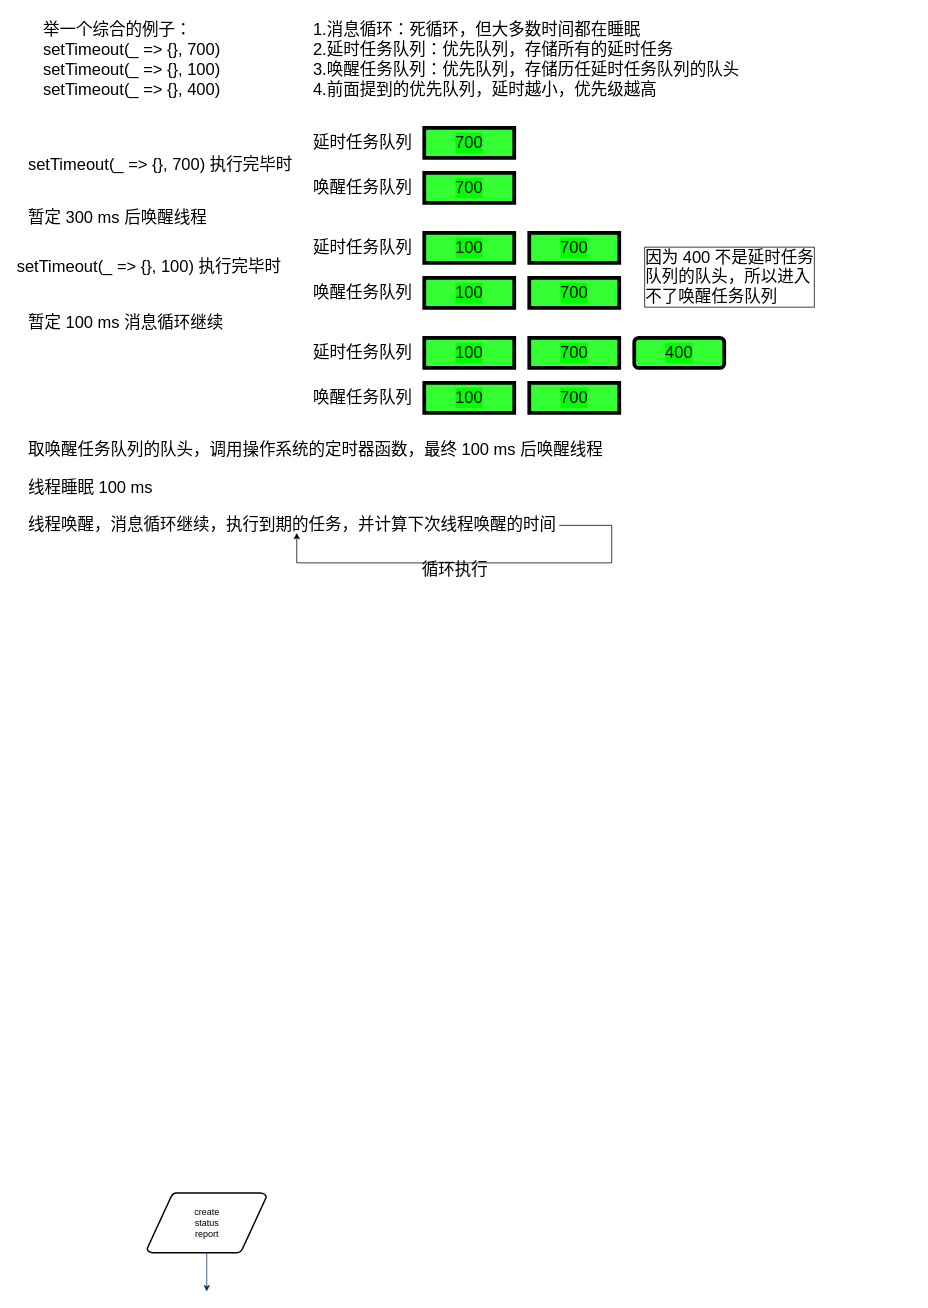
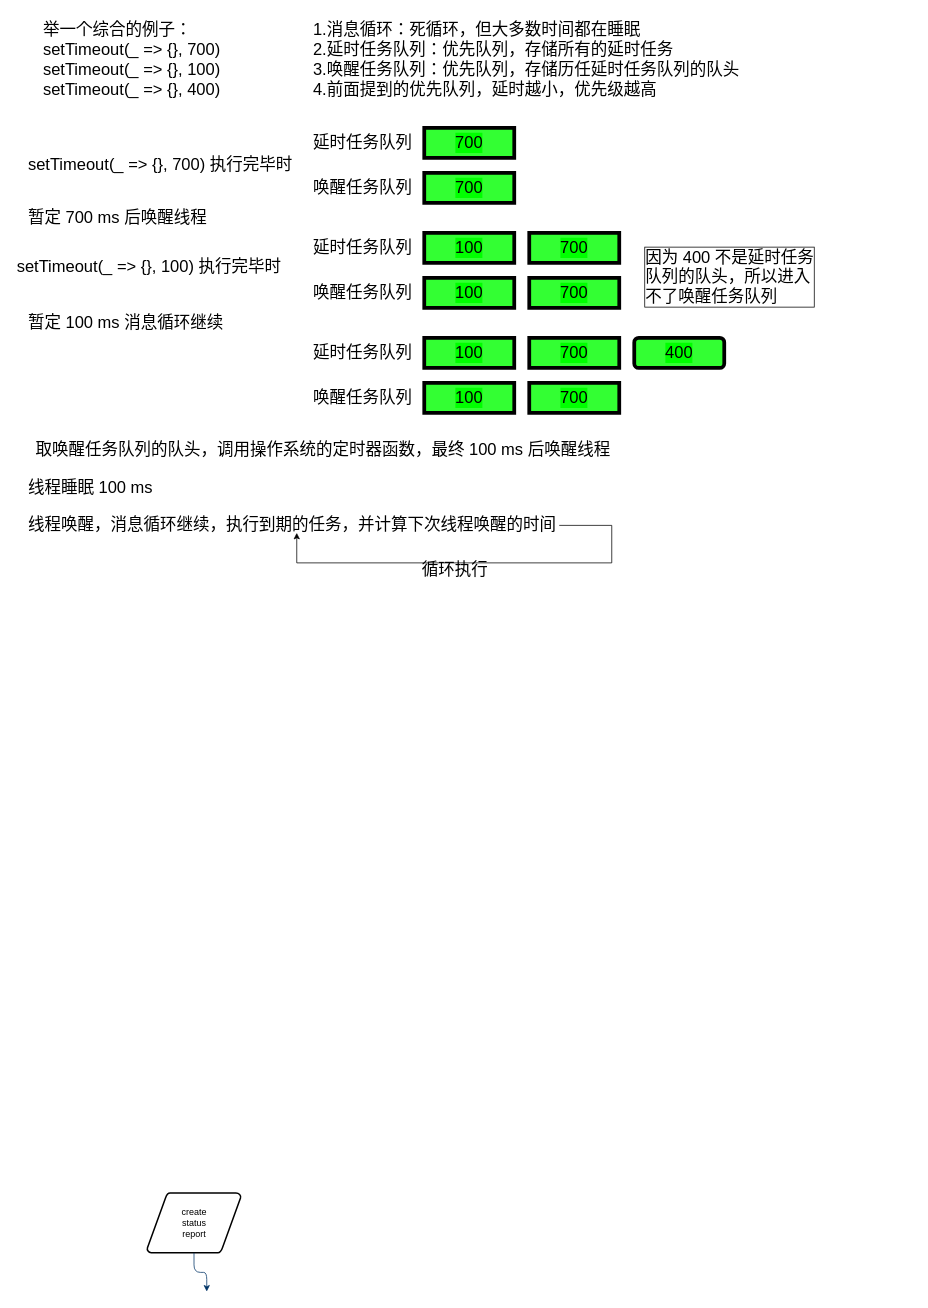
(116, 218) -> (116, 218)
(327, 450) -> (334, 450)
(207, 1223) -> (194, 1223)
